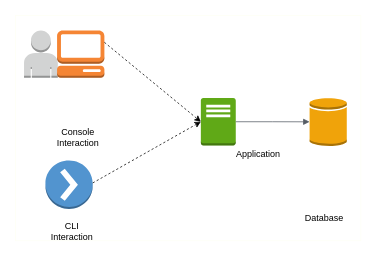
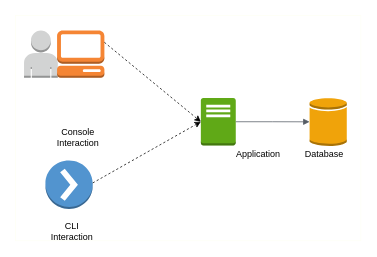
(324, 218) -> (324, 154)
